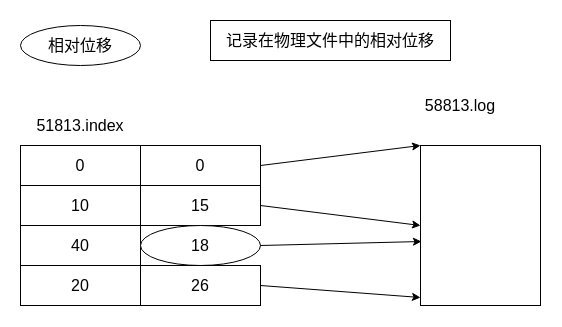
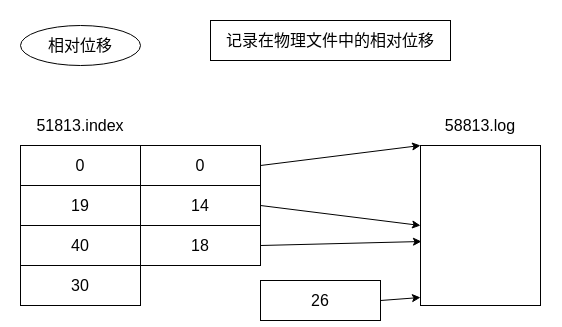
(461, 106) -> (481, 126)
(81, 206) -> (81, 206)
(201, 206) -> (201, 206)
(201, 246) -> (201, 246)
(81, 286) -> (81, 286)
(201, 286) -> (321, 301)
